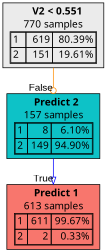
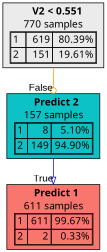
(75, 130) -> (75, 130)
(54, 206) -> (54, 206)
